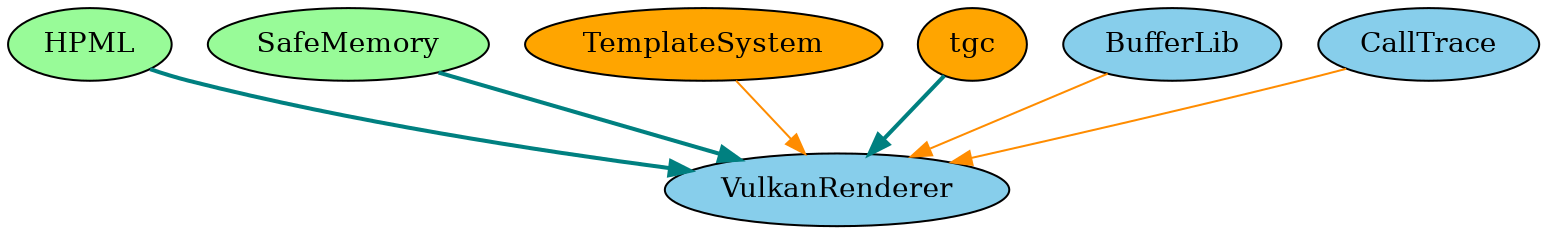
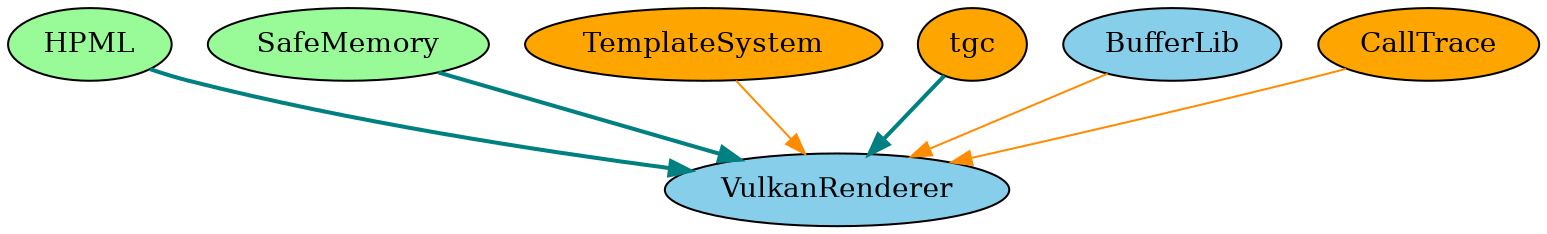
(1429, 44) -> (1429, 44)
